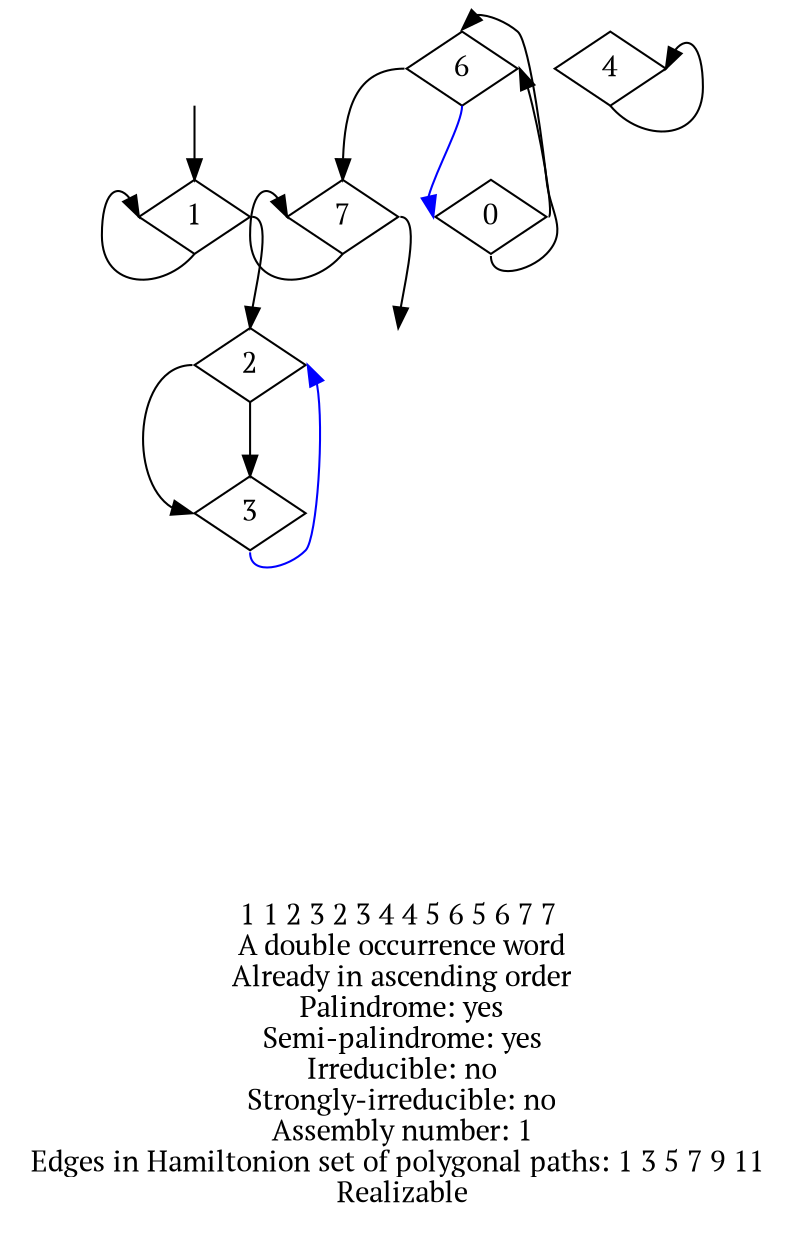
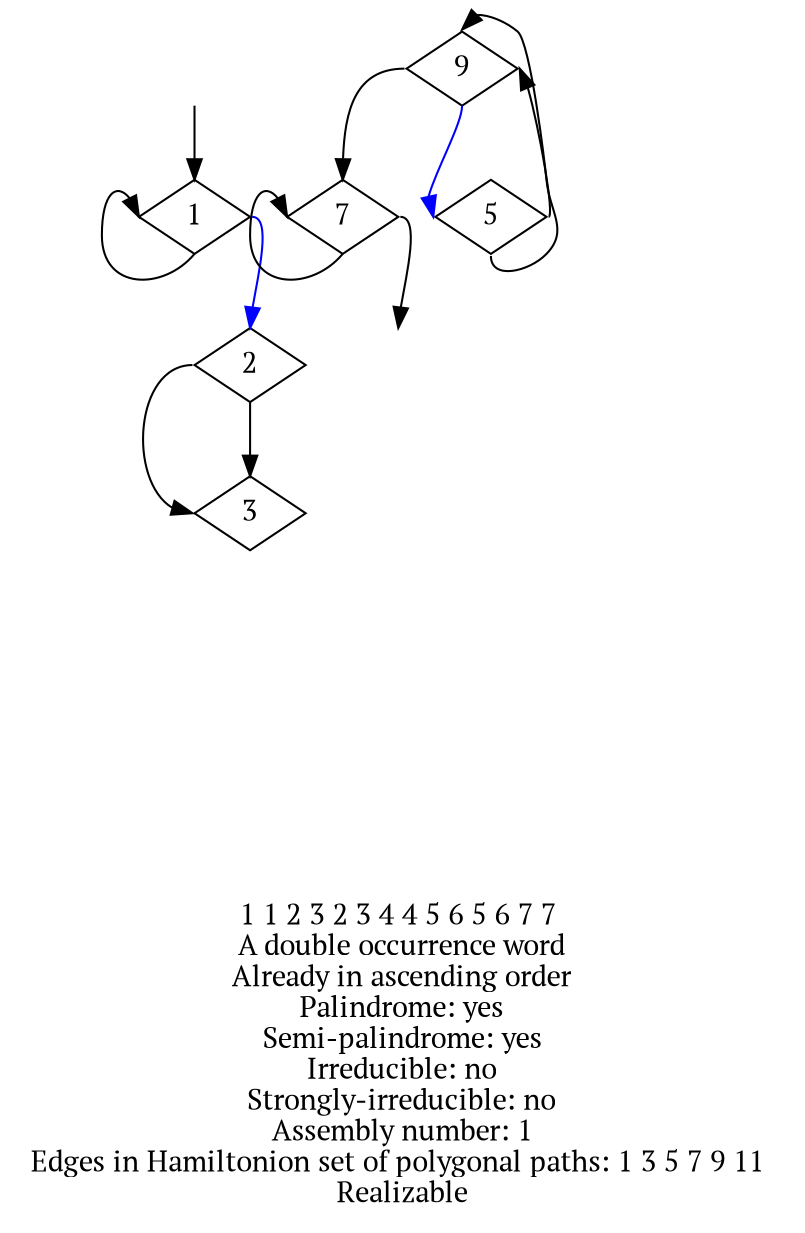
(462, 69) -> (462, 69)
(610, 69) -> none
(491, 217) -> (491, 217)
(257, 281) -> (257, 281)
(316, 502) -> none
